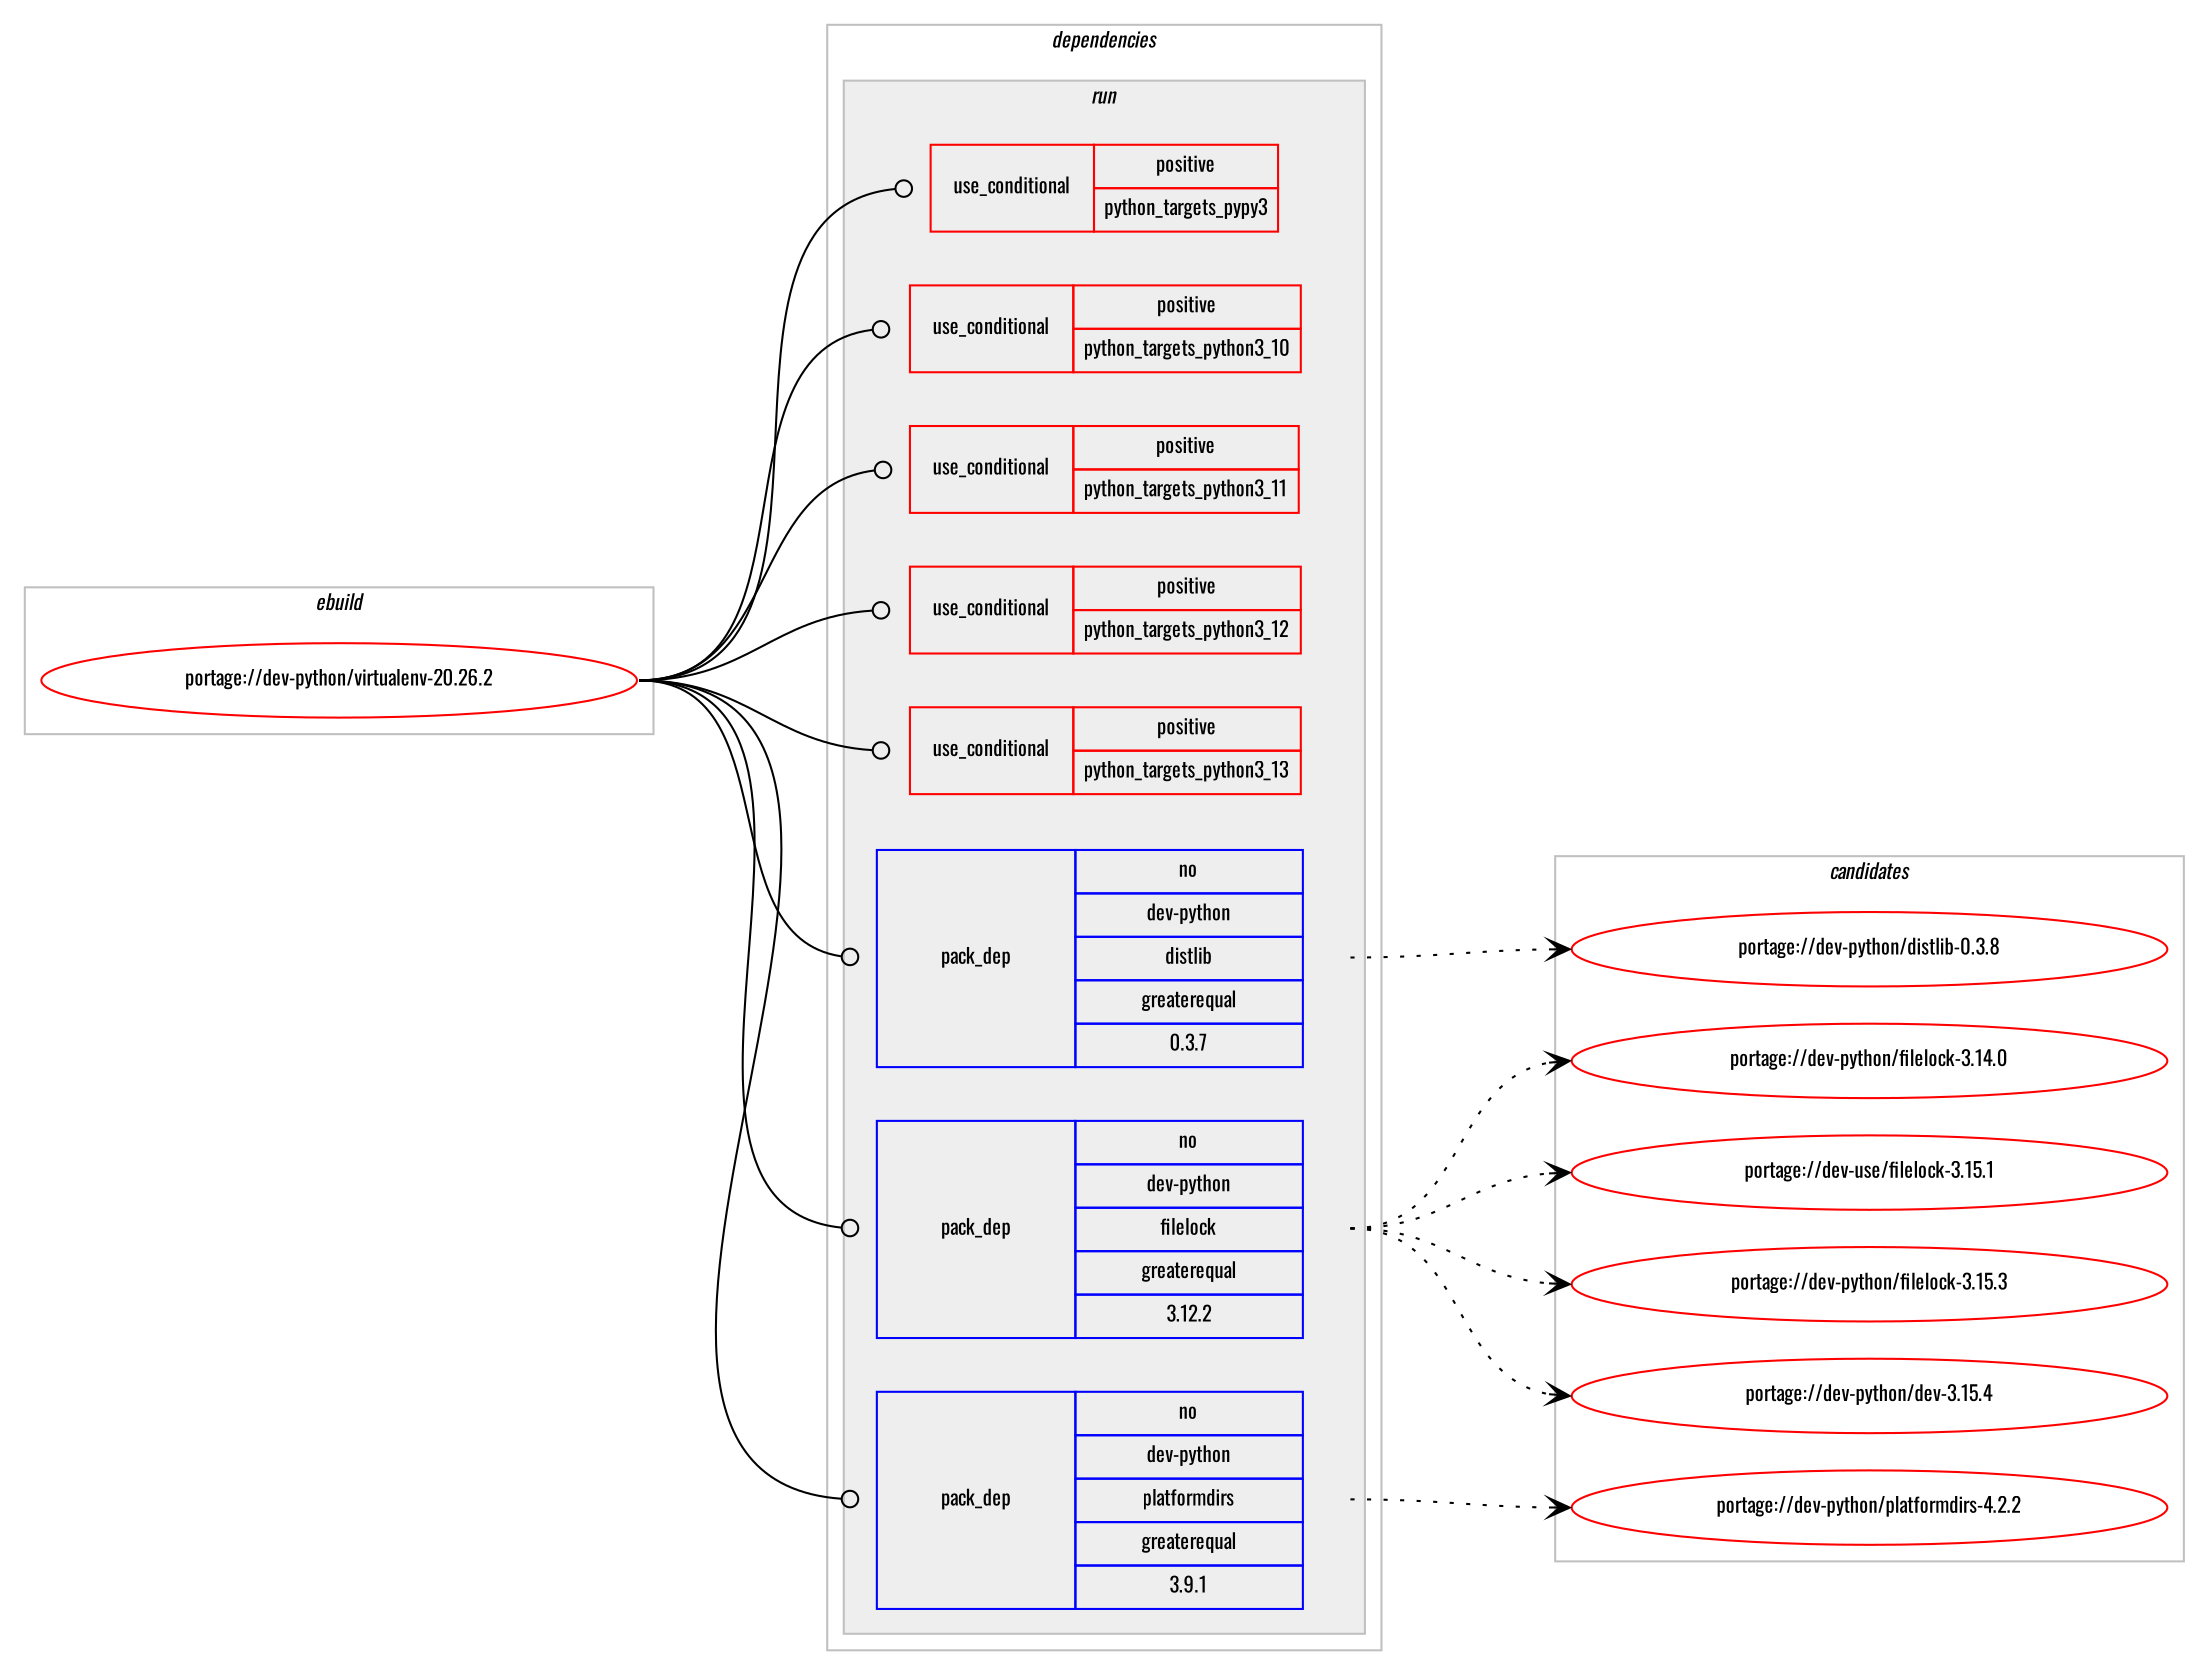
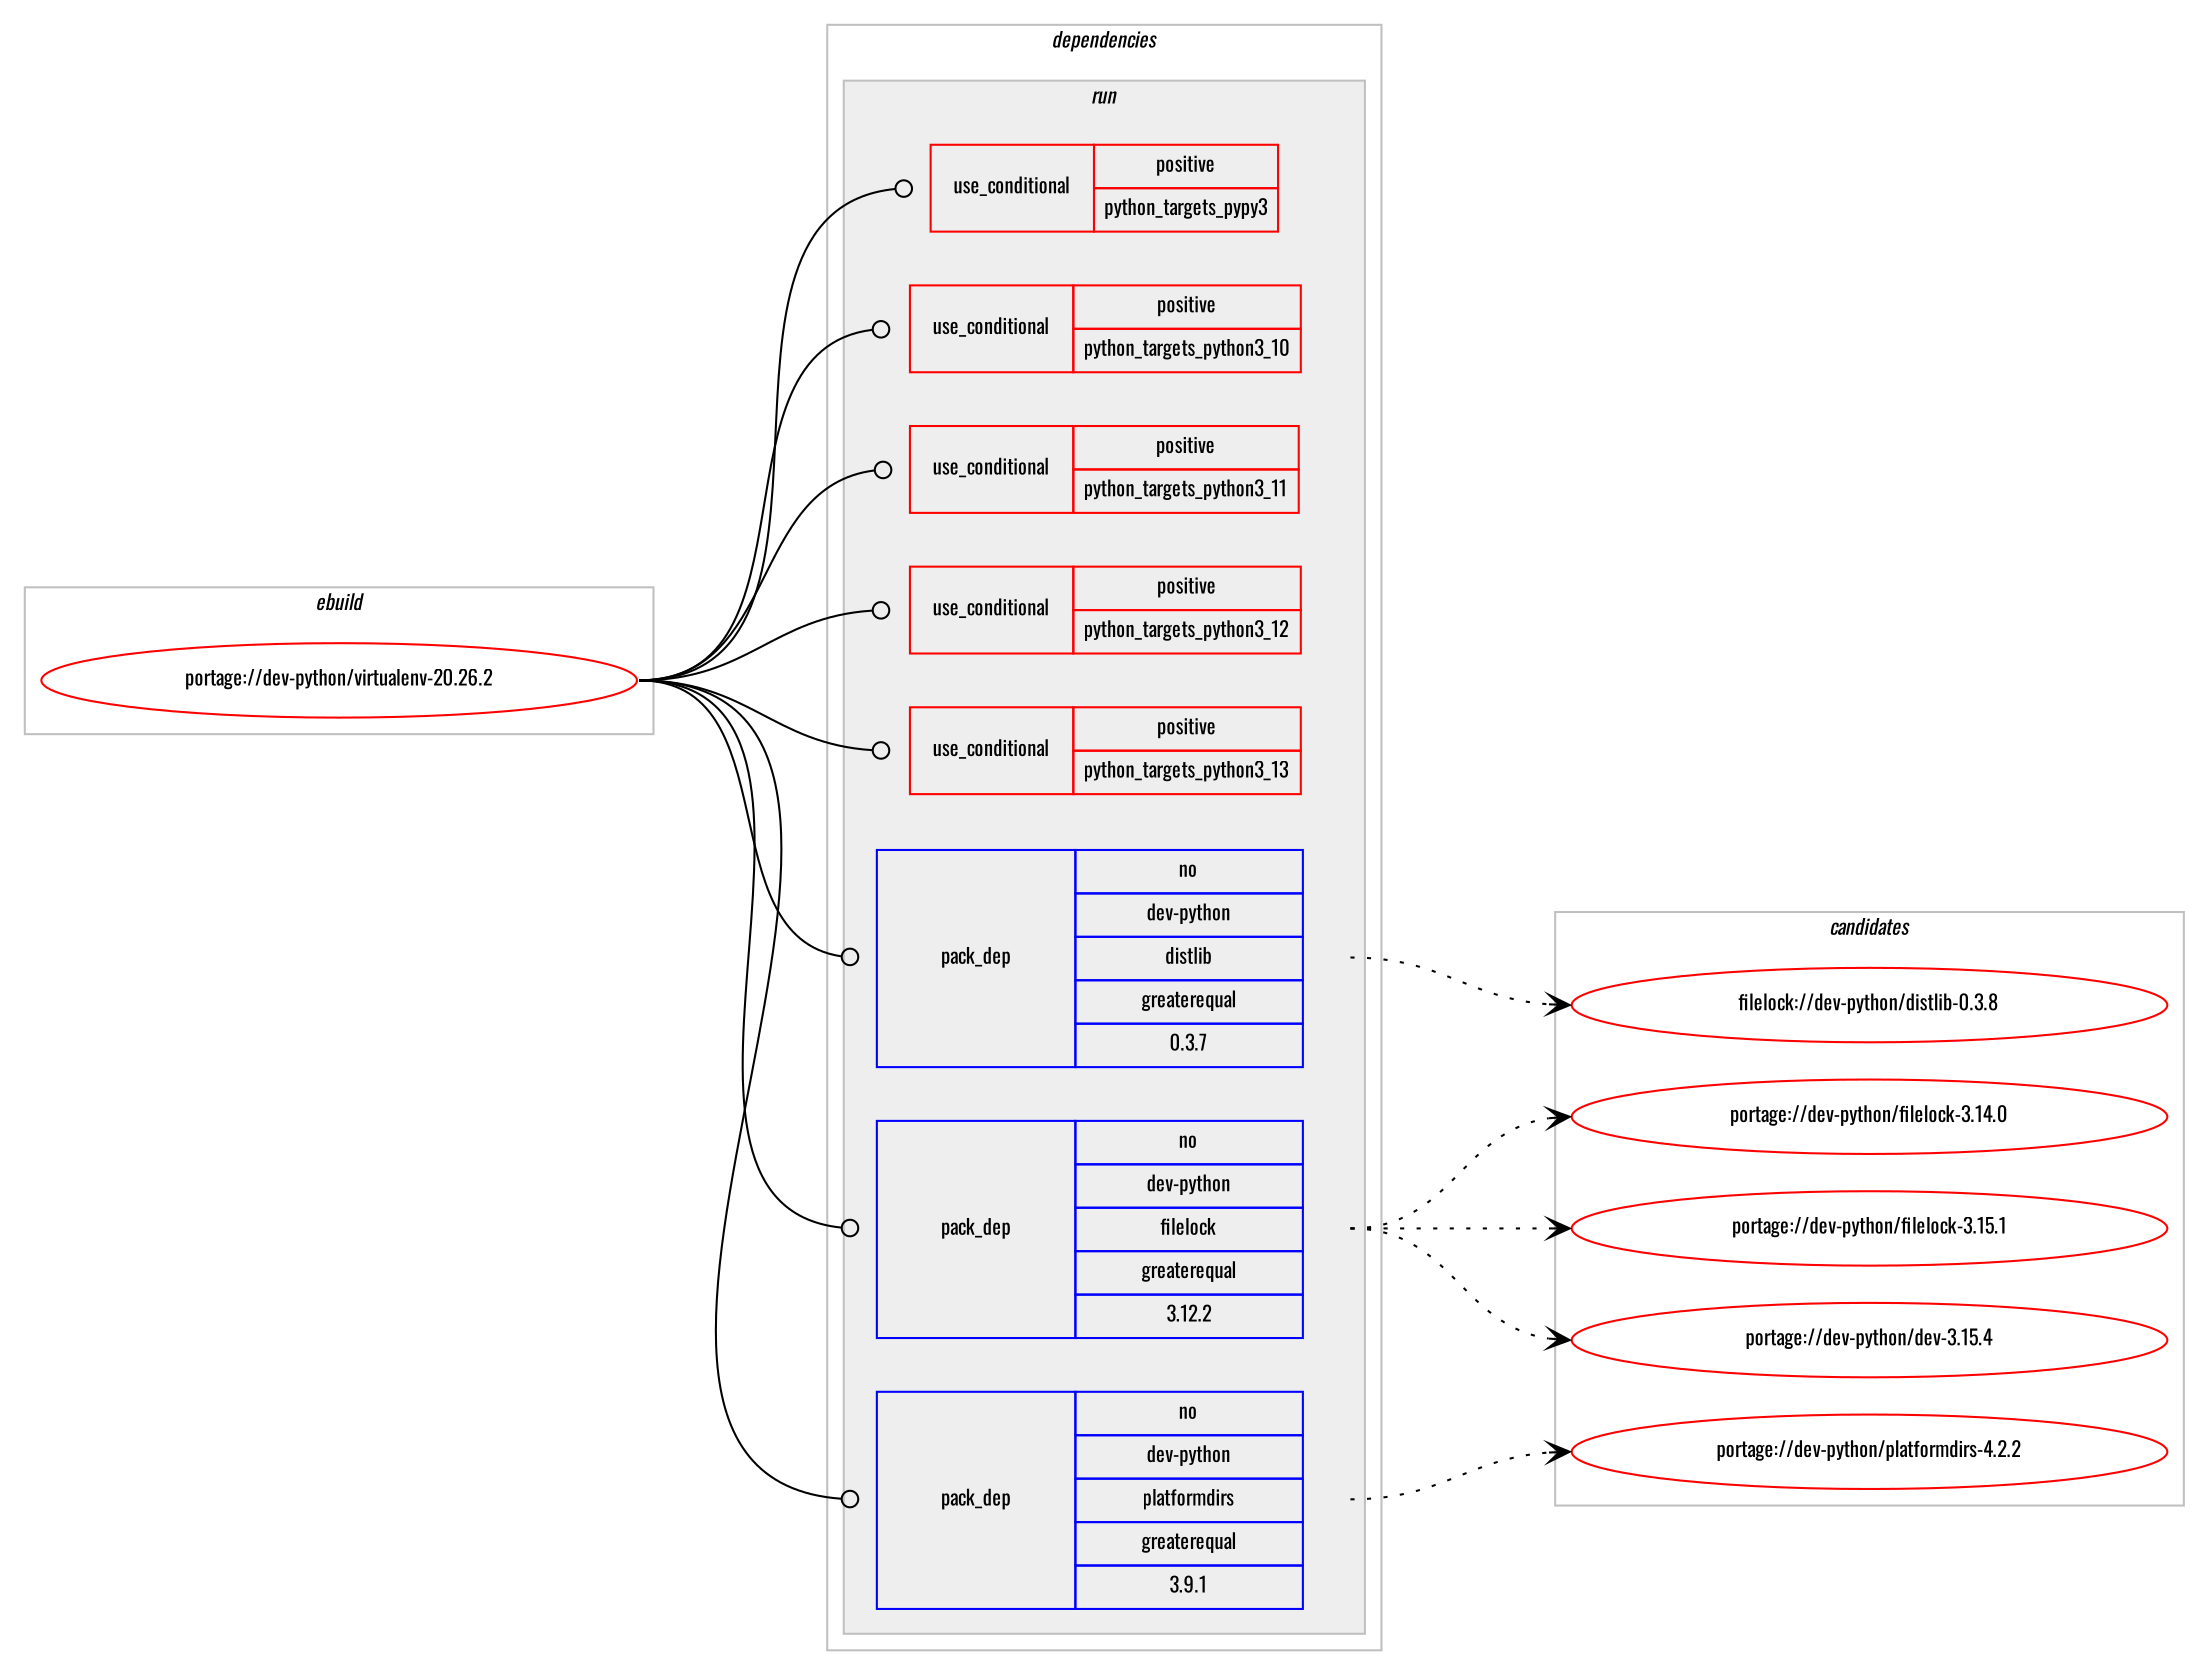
(1870, 949) -> (1870, 1005)
(1870, 1173) -> (1870, 1228)
(1870, 1284) -> none
